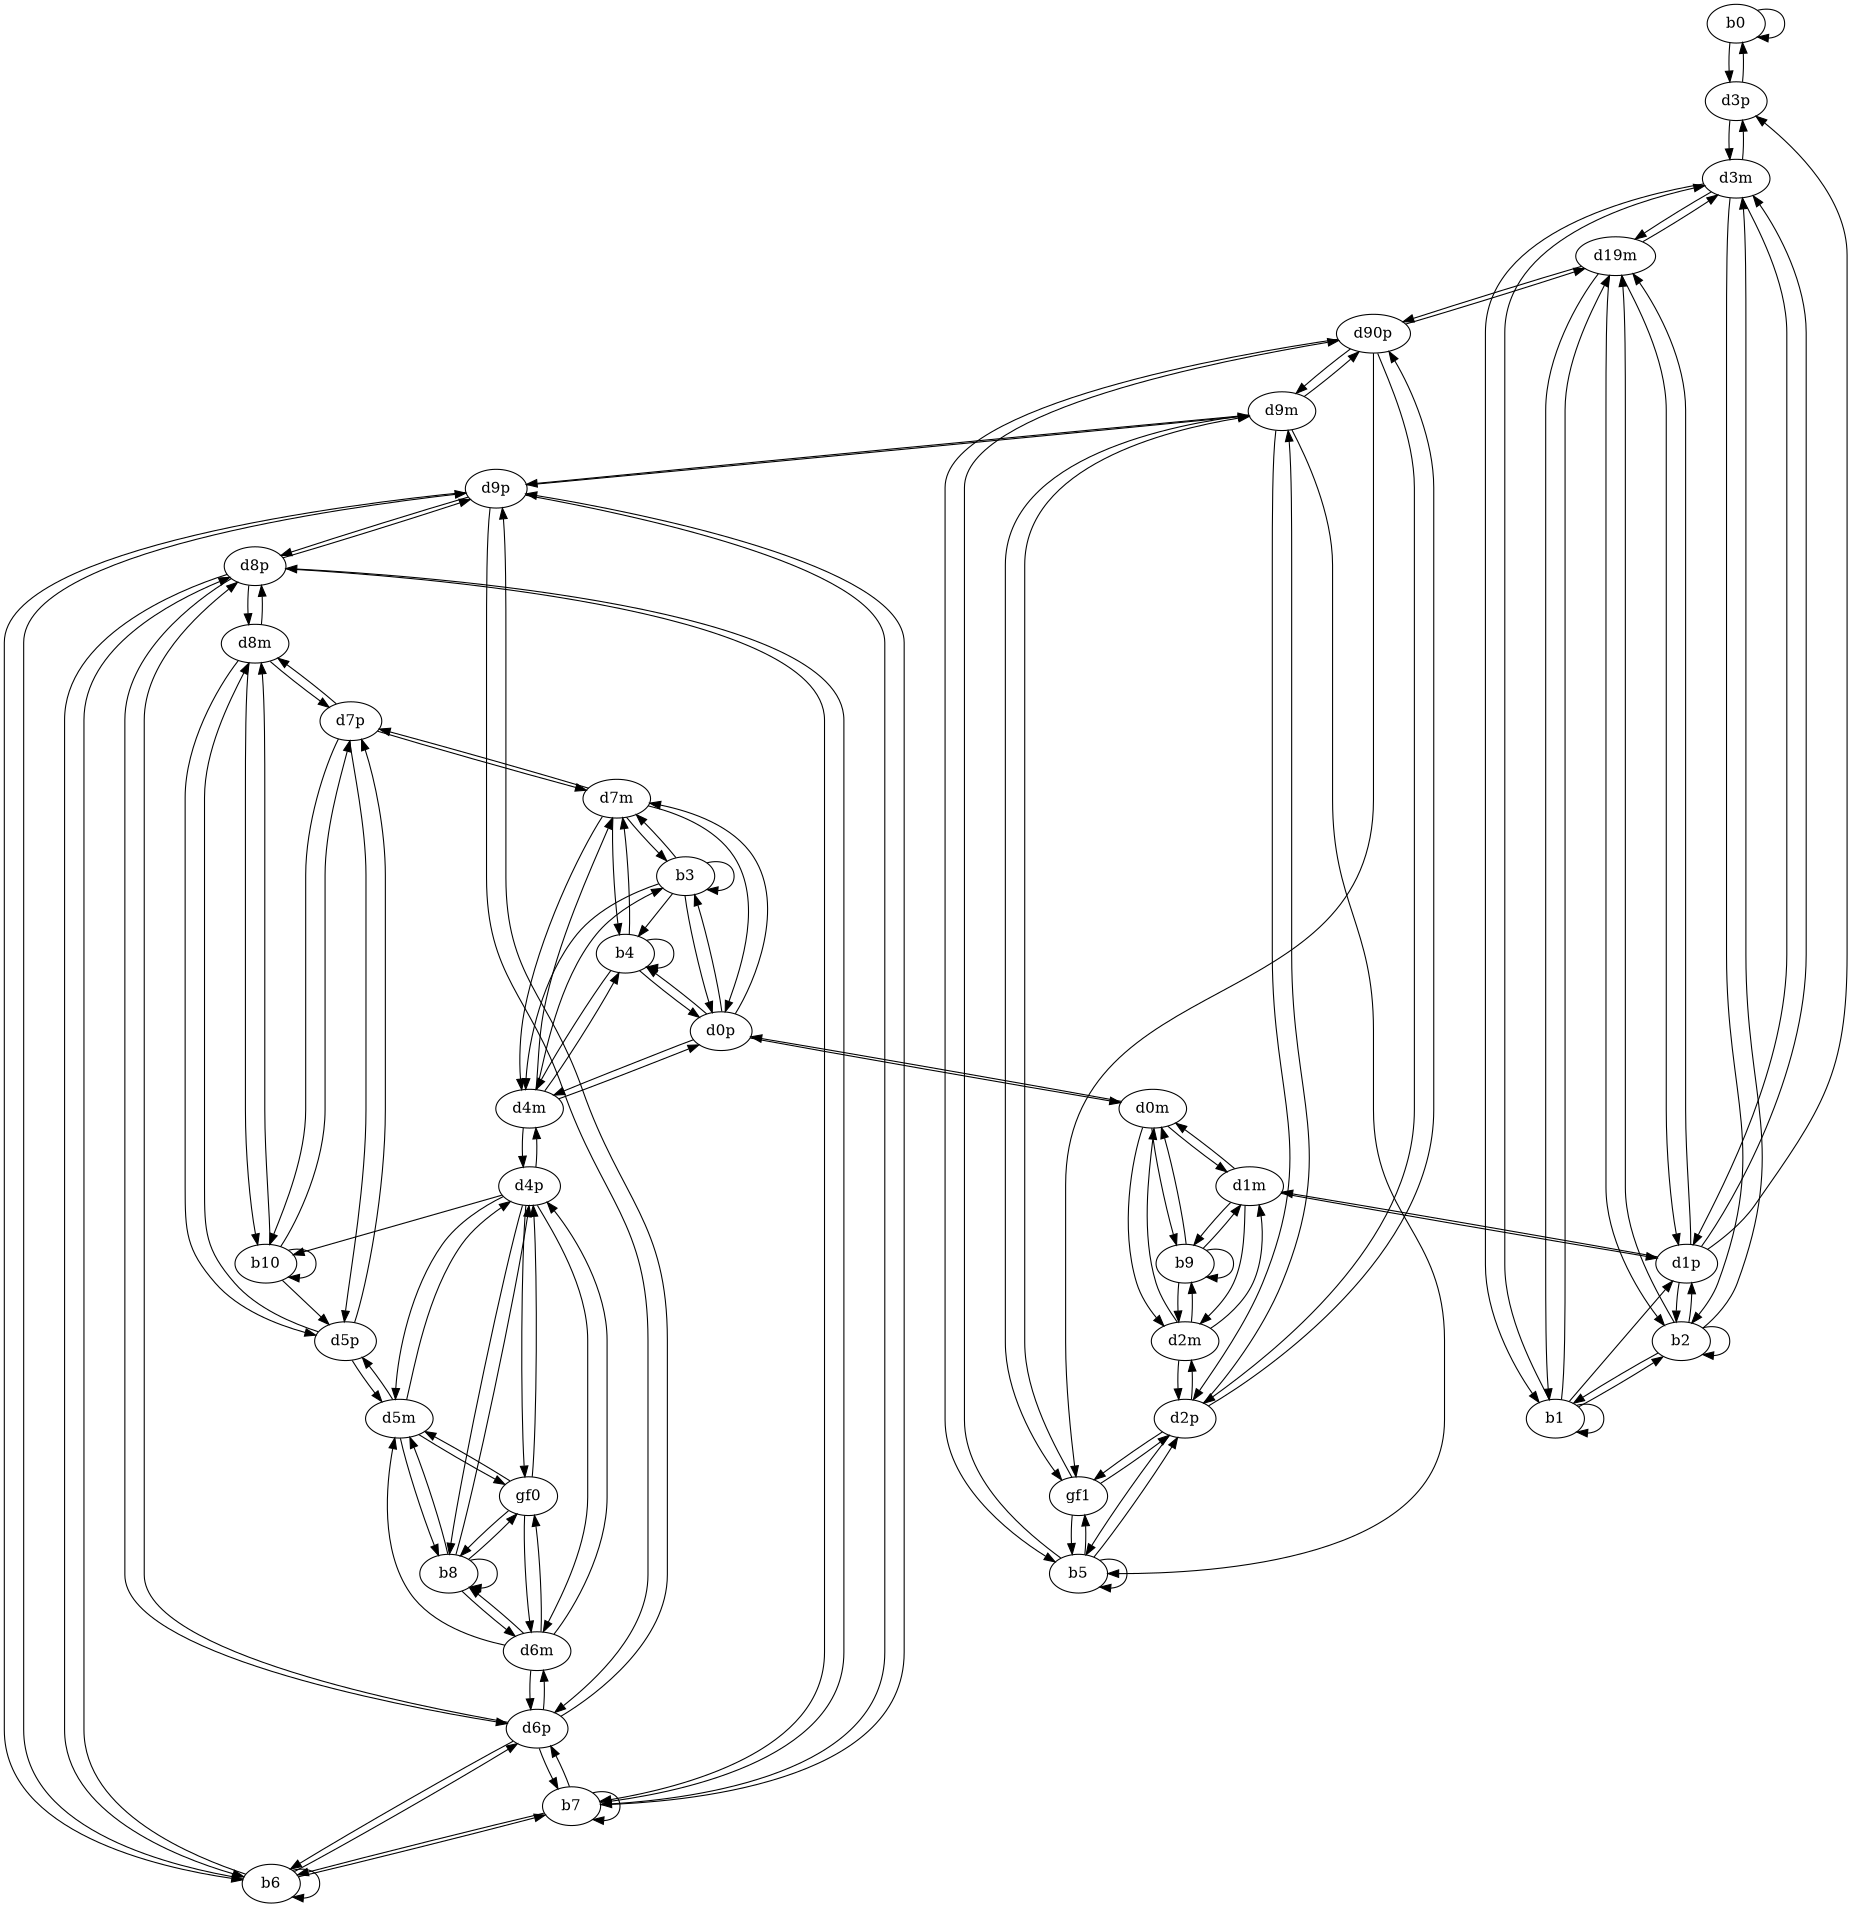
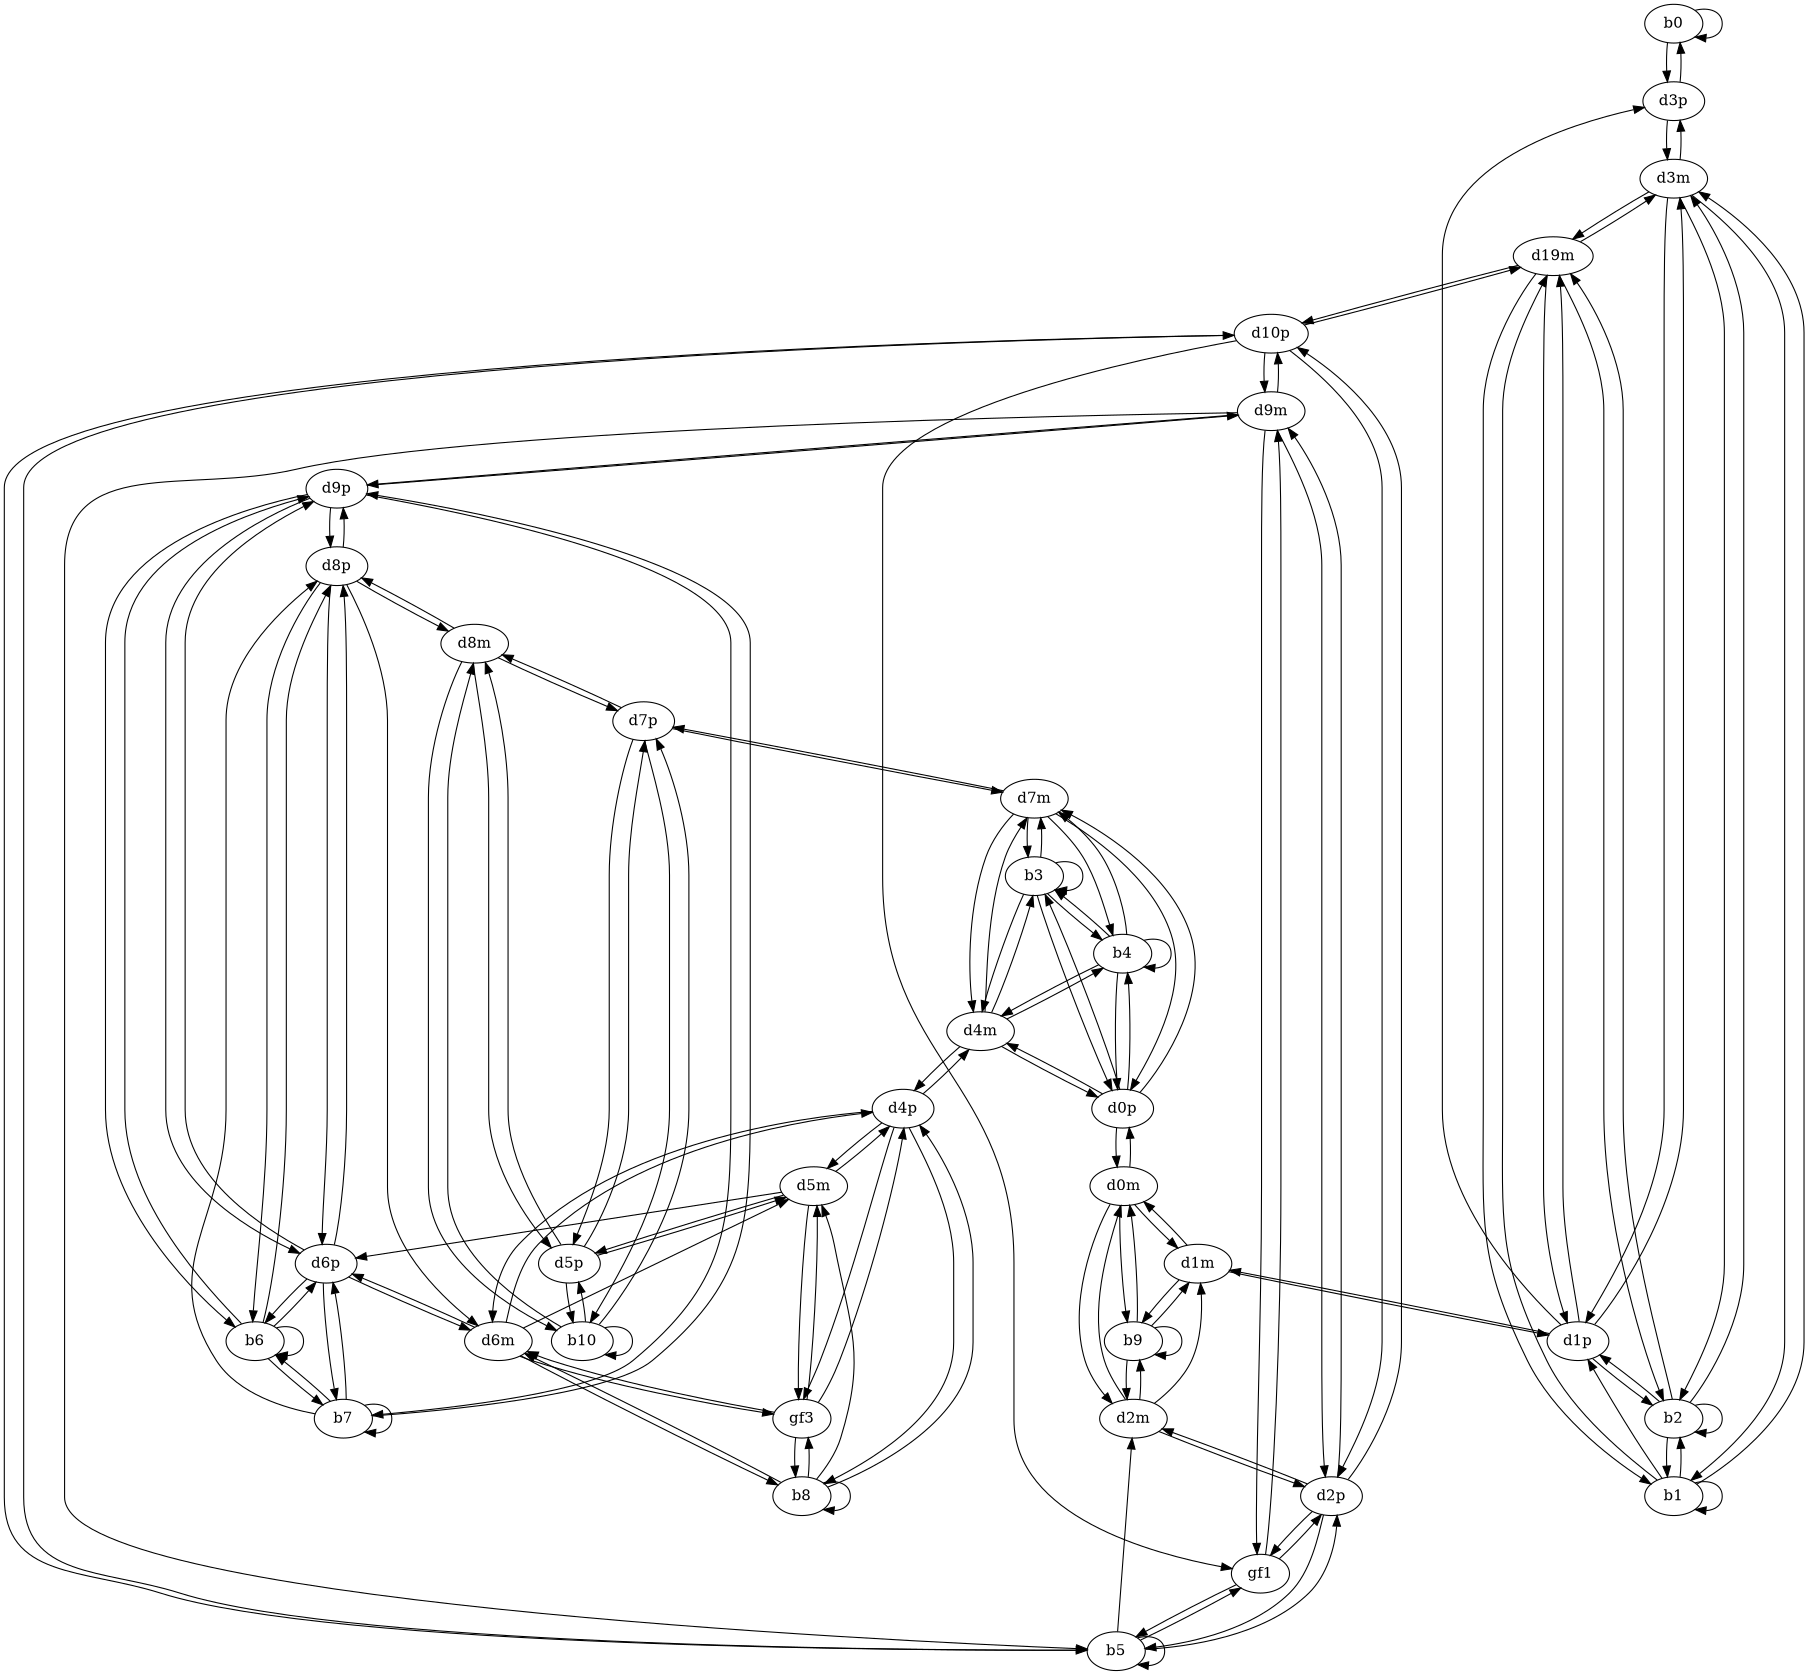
(1373, 334) -> (1271, 334)
none -> (1087, 916)
(825, 1036) -> (388, 962)
(403, 1223) -> (568, 1297)
(1240, 1263) -> (1124, 1549)
(416, 1492) -> (574, 1224)
(529, 1496) -> (802, 1419)
